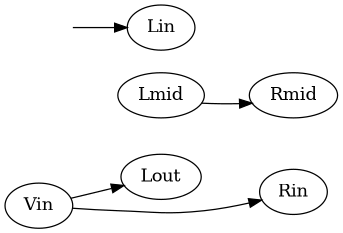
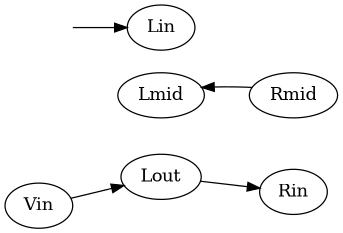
(220, 104) -> (233, 87)
(161, 213) -> (224, 184)
